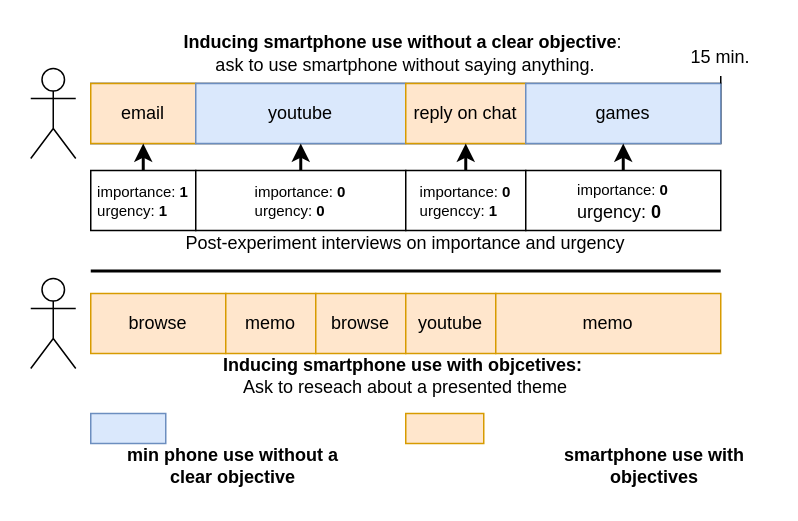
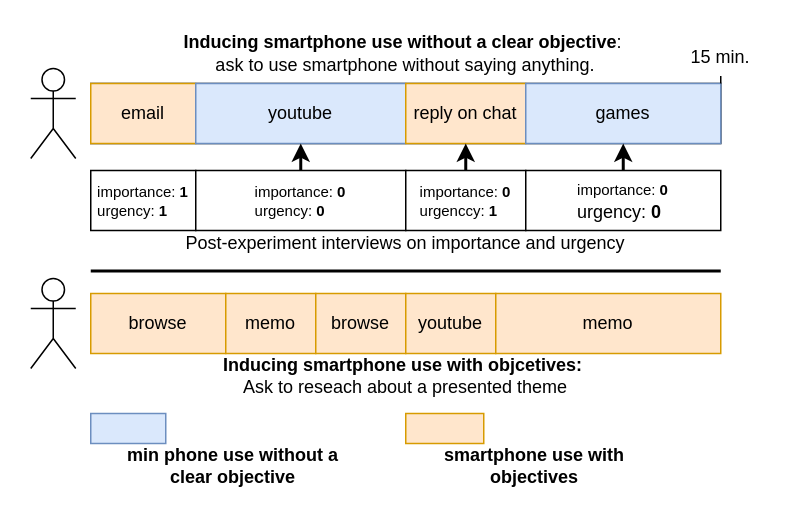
(143, 165) -> none
(655, 466) -> (535, 466)
